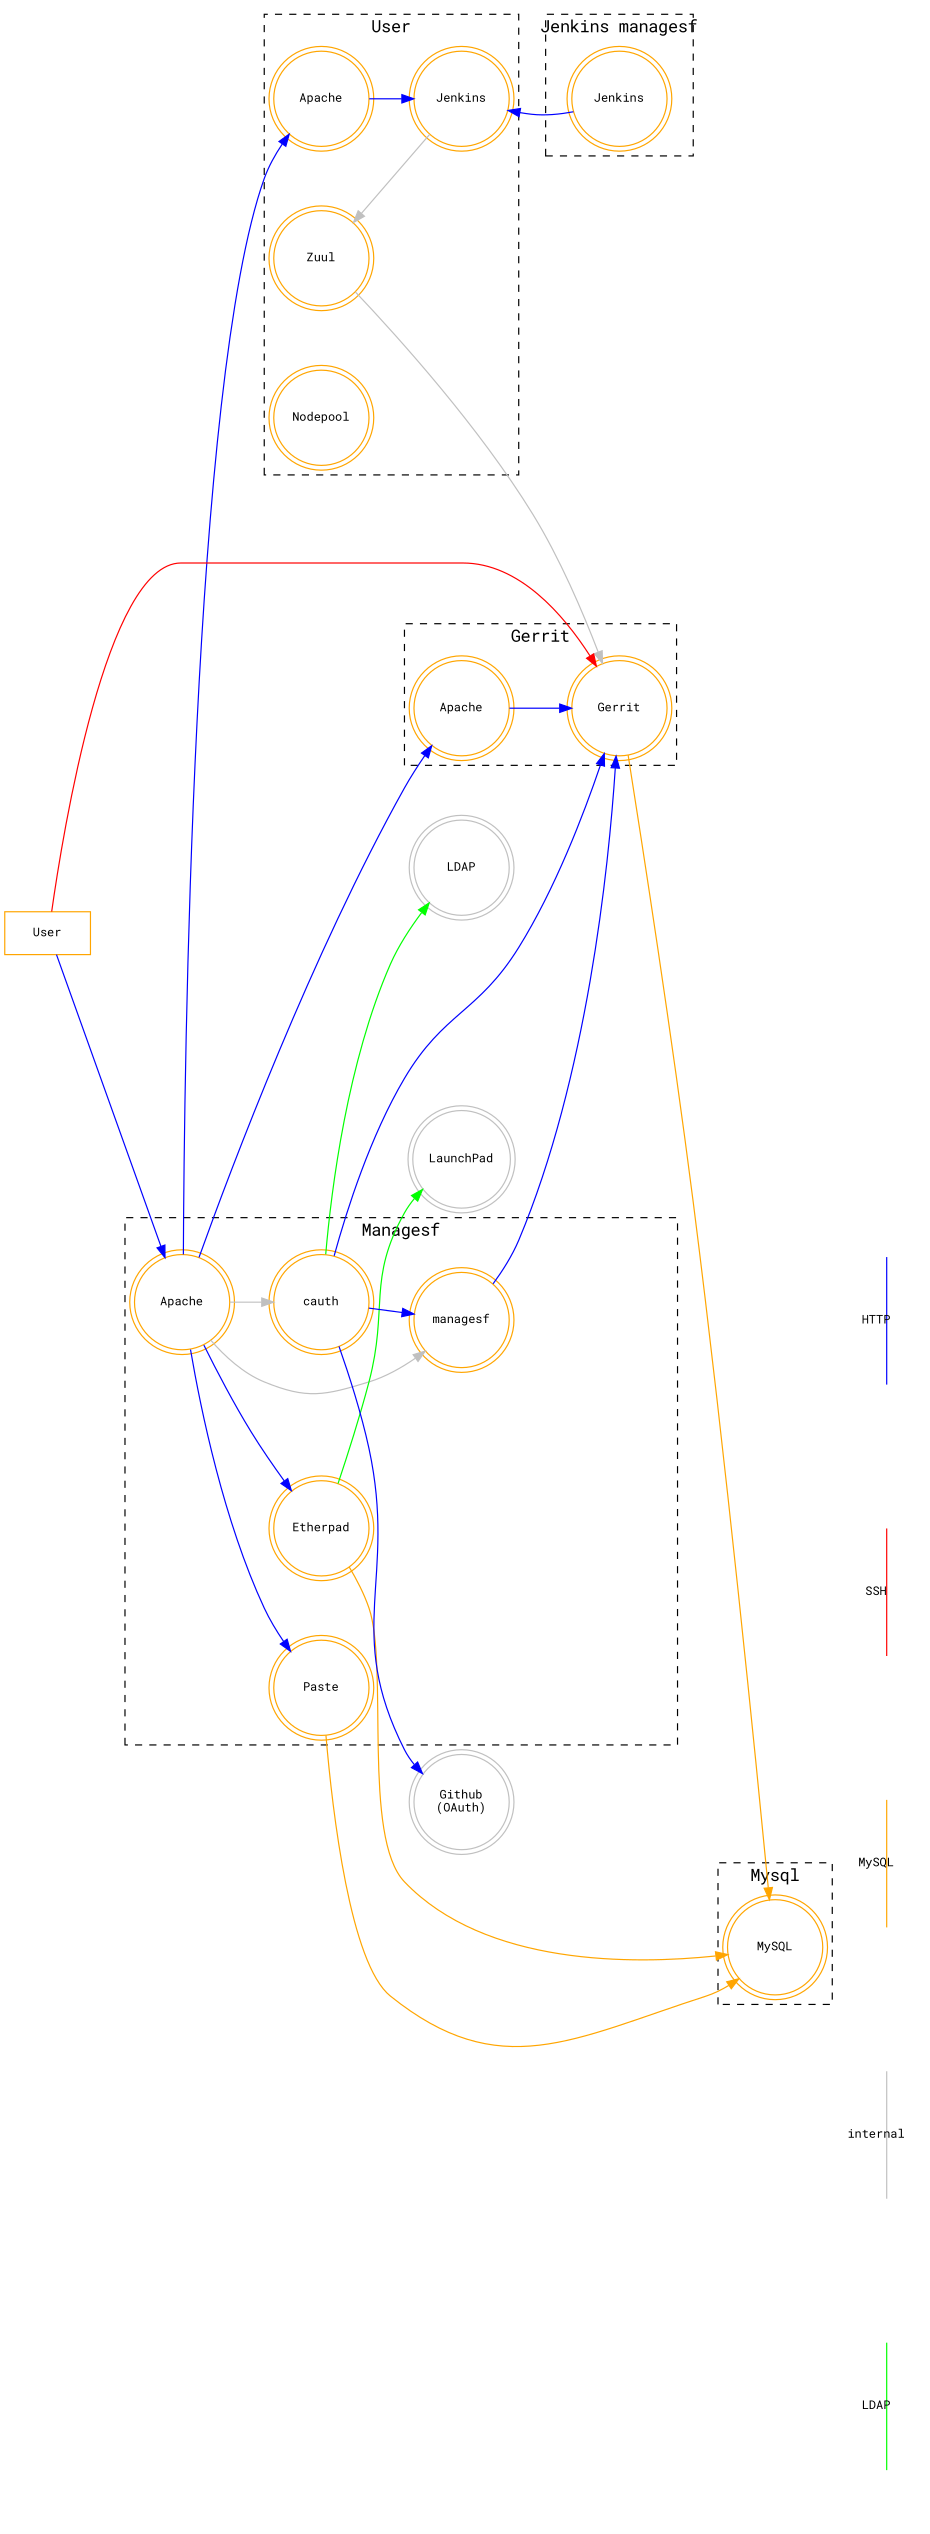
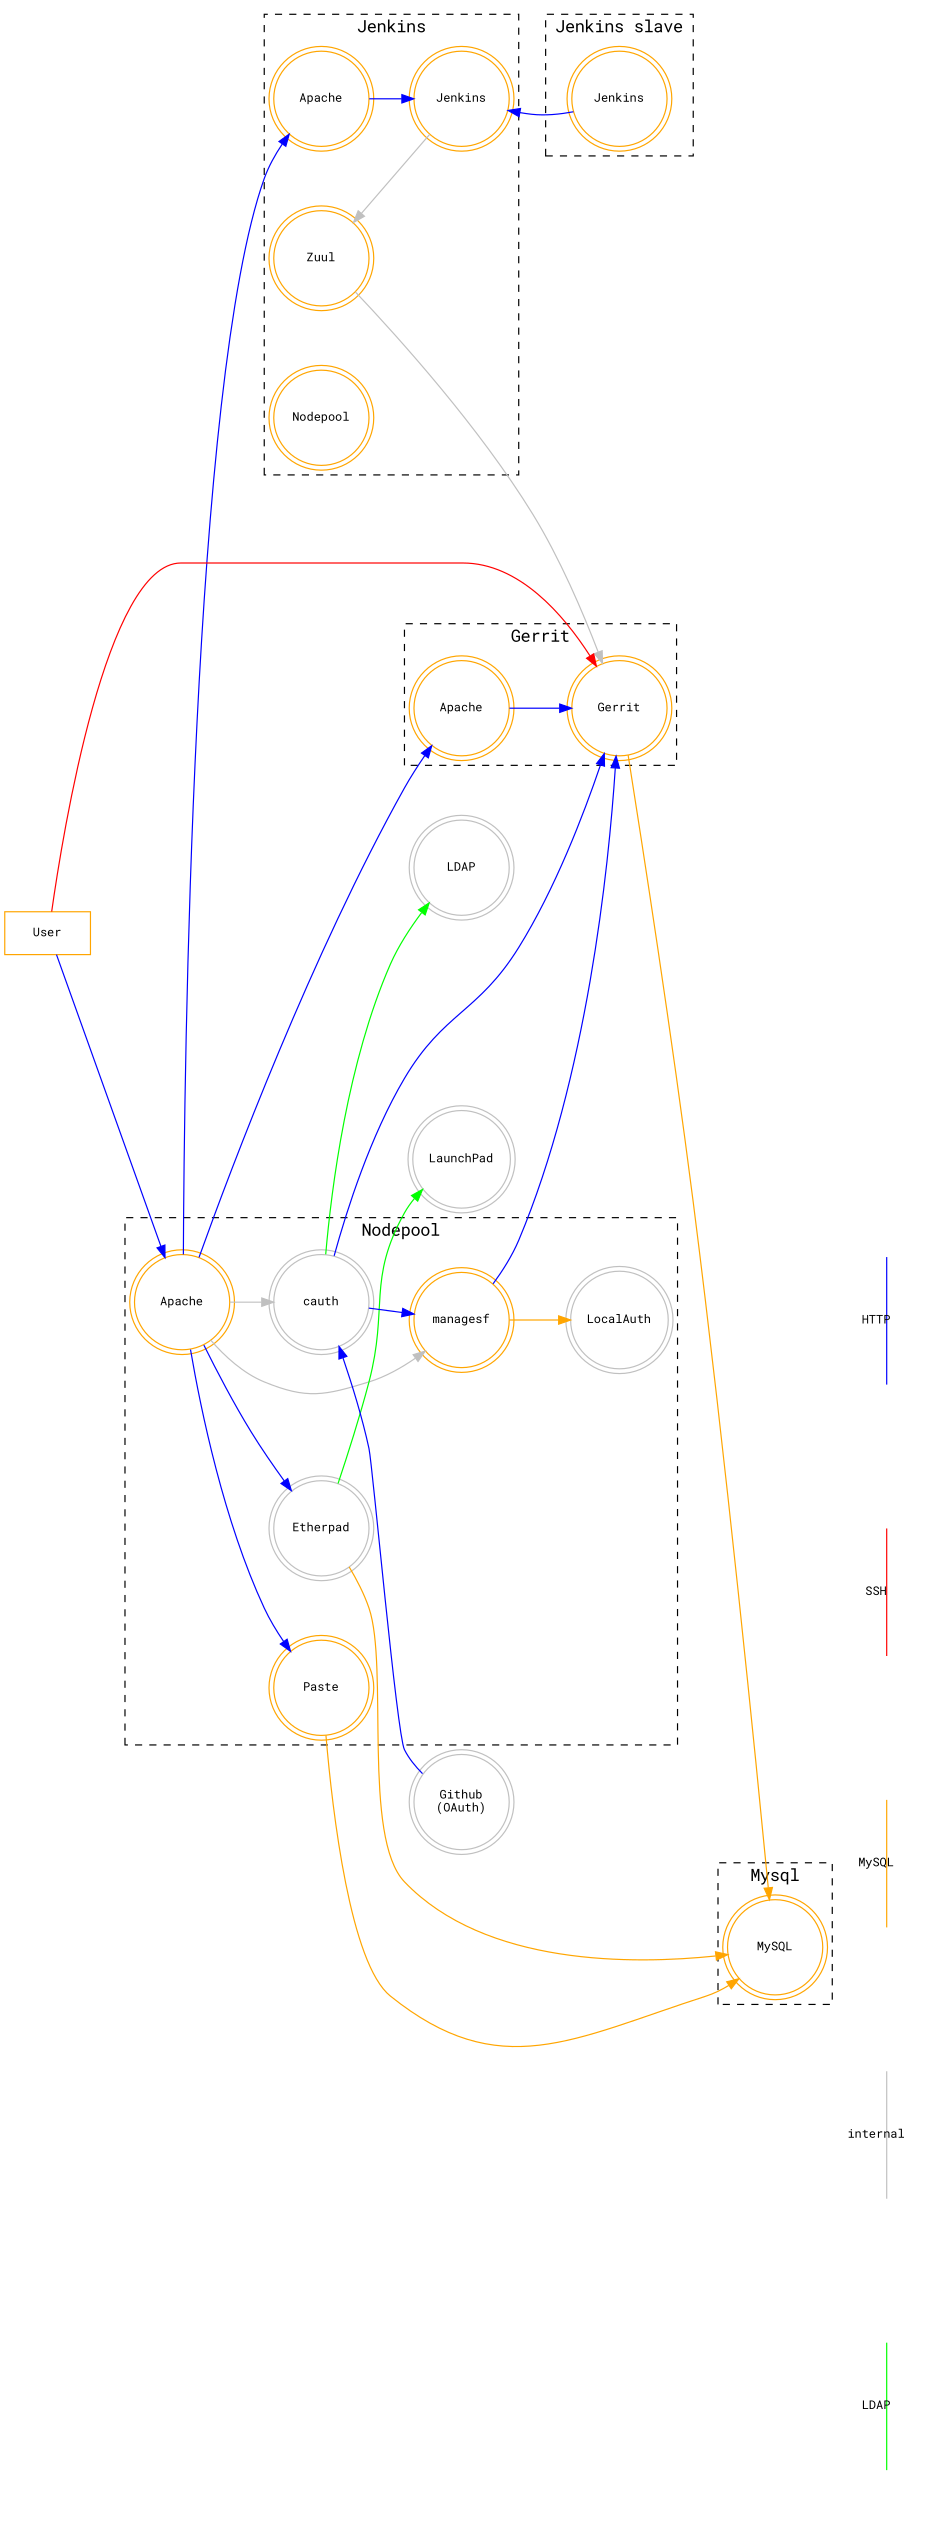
(391, 28) -> (391, 28)
(619, 28) -> (619, 28)
(401, 1231) -> (401, 1231)
(321, 1302) -> (321, 1302)
none -> (619, 1320)
(321, 1528) -> (321, 1528)
(377, 1557) -> (382, 1567)
